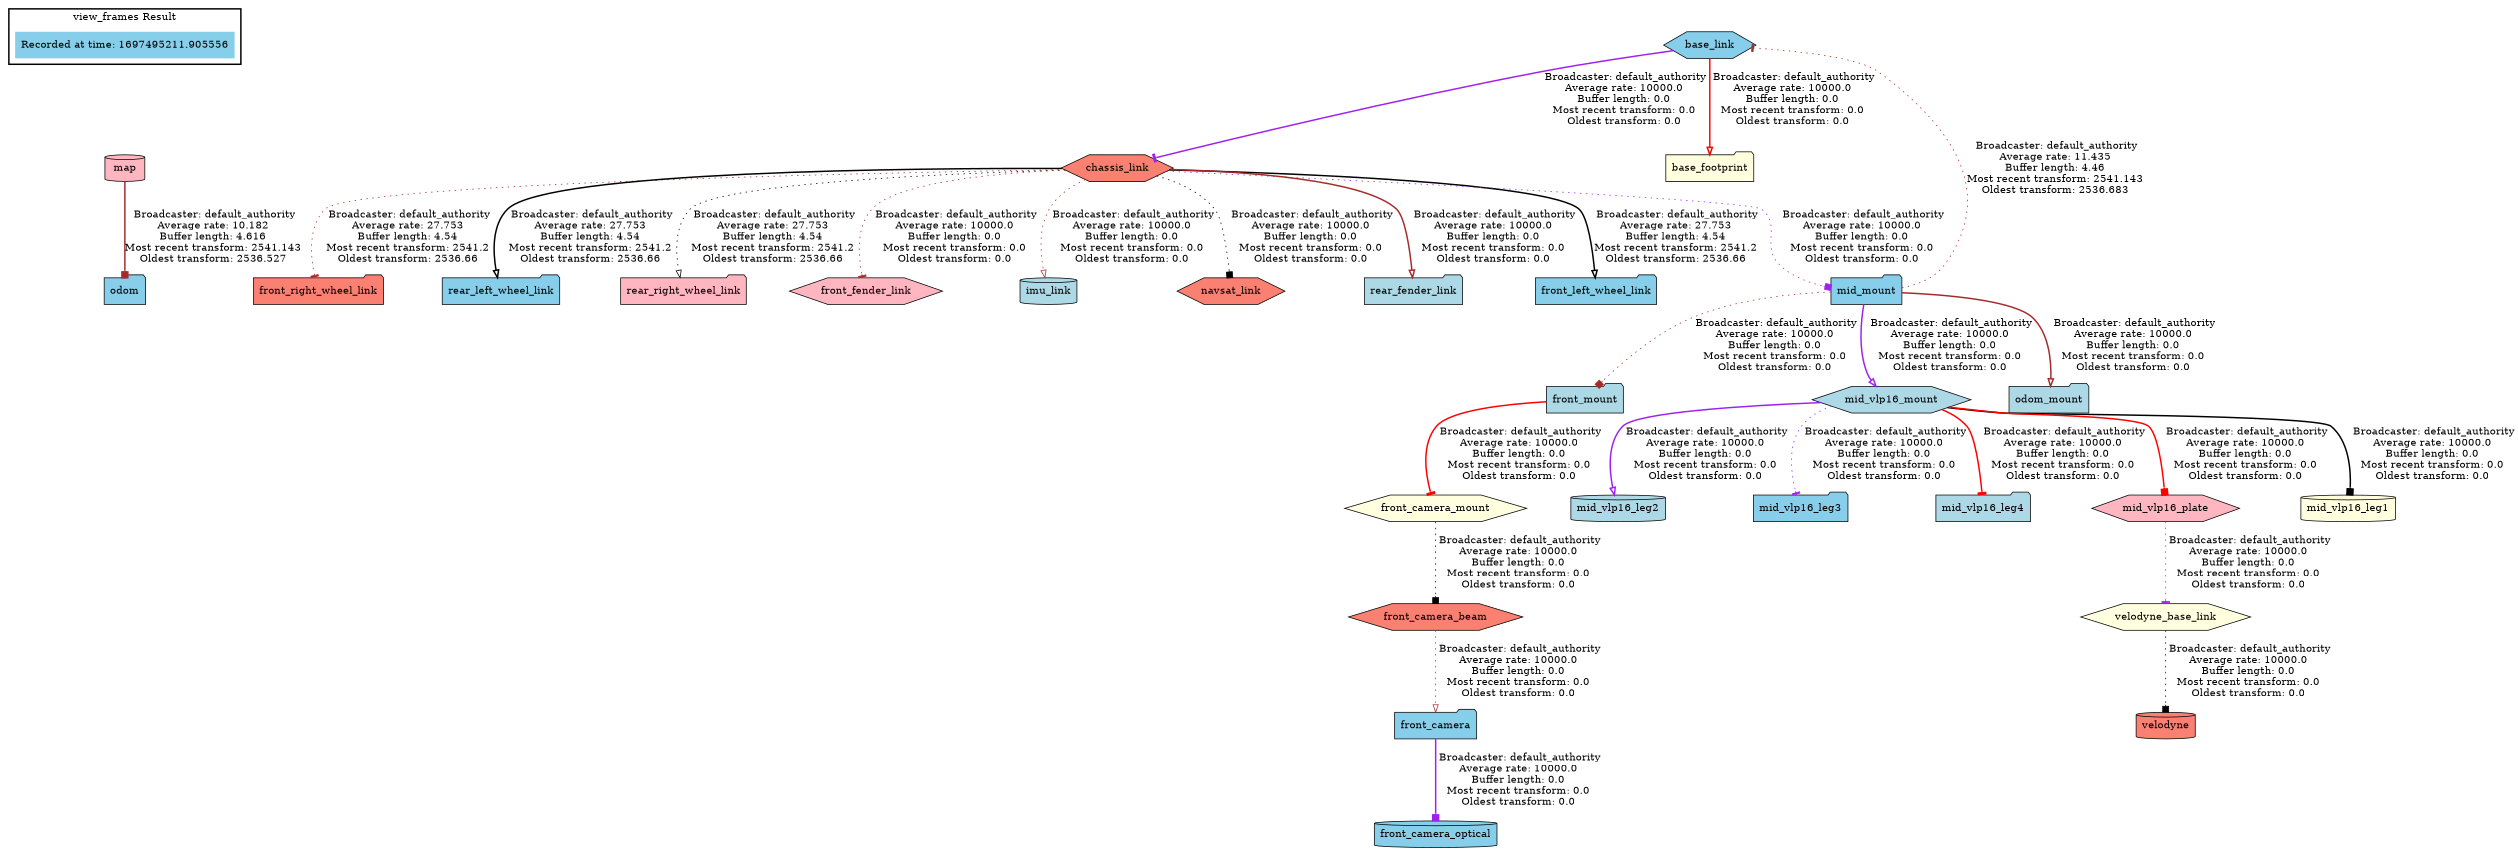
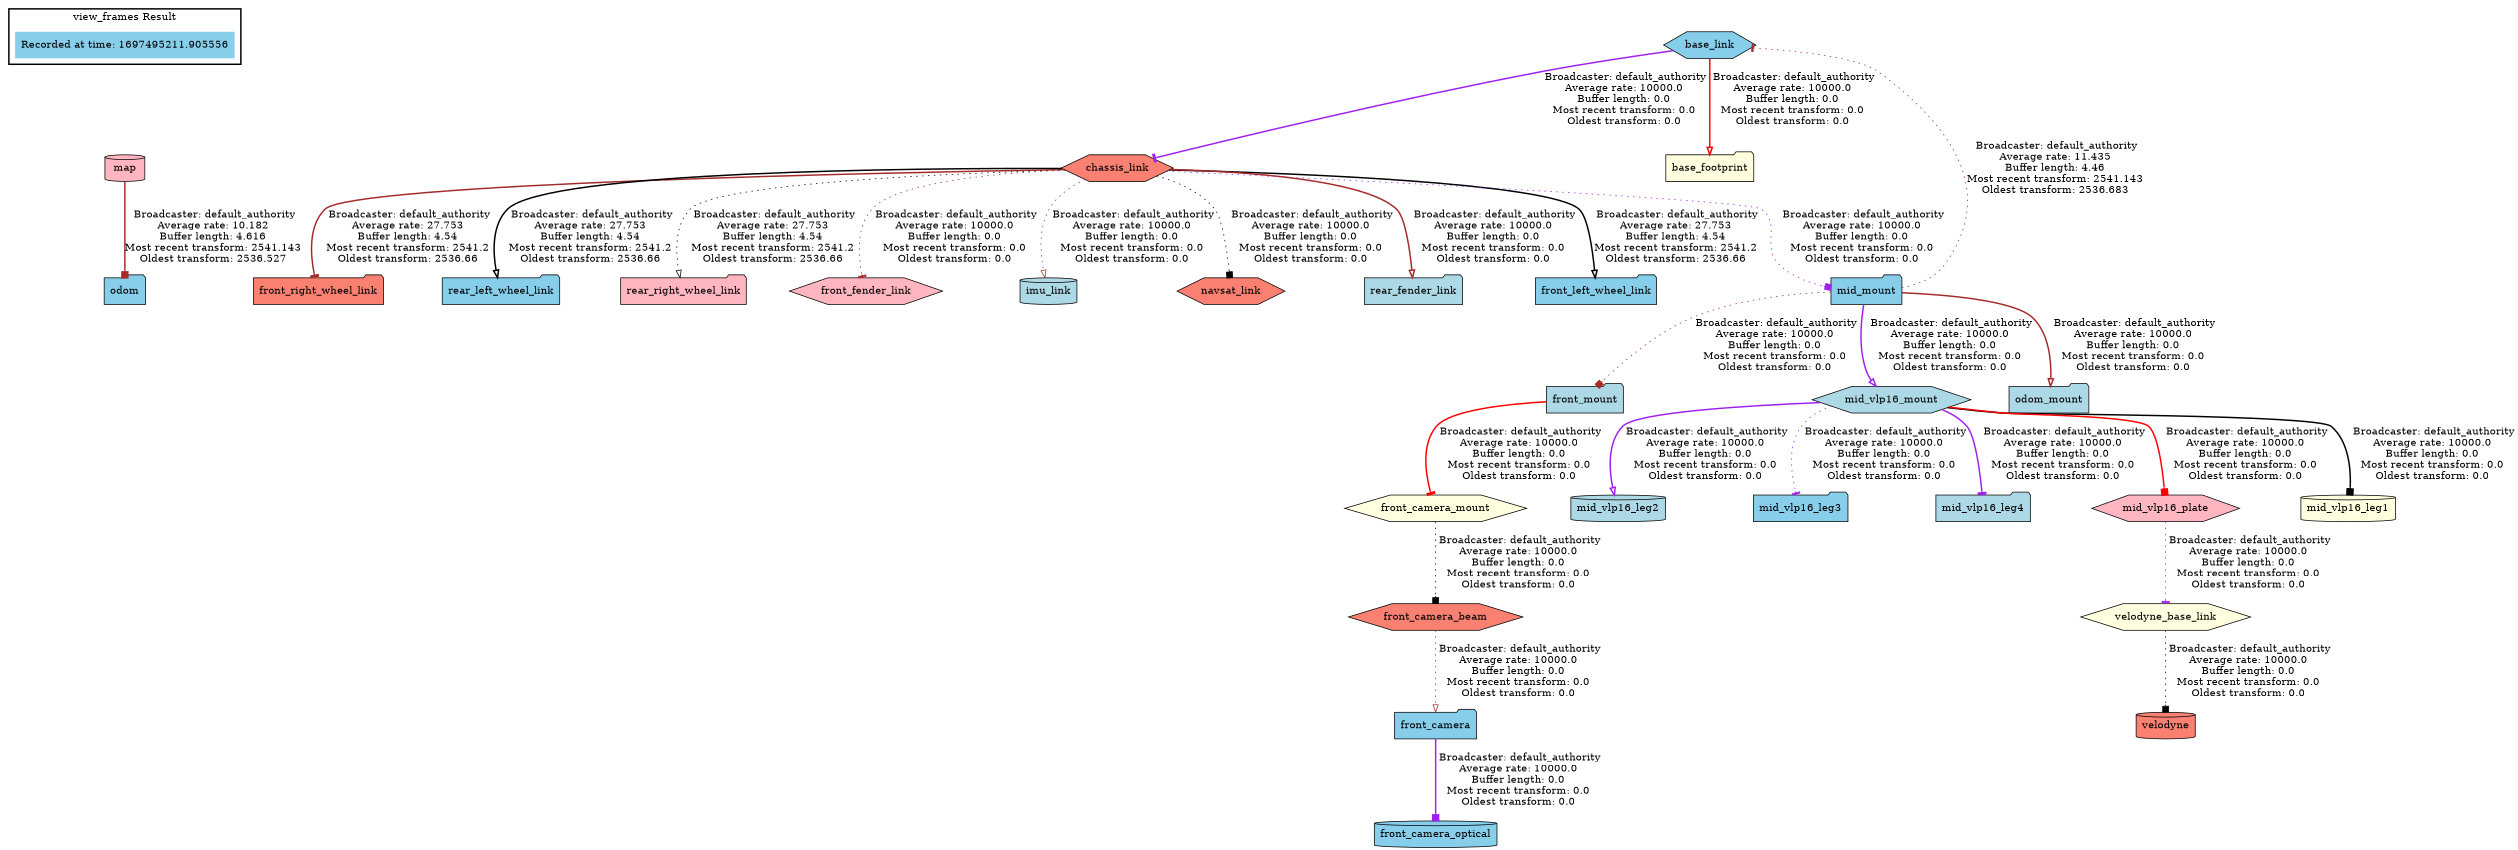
(579, 184) -> (579, 184)
(1974, 443) -> (1974, 443)
